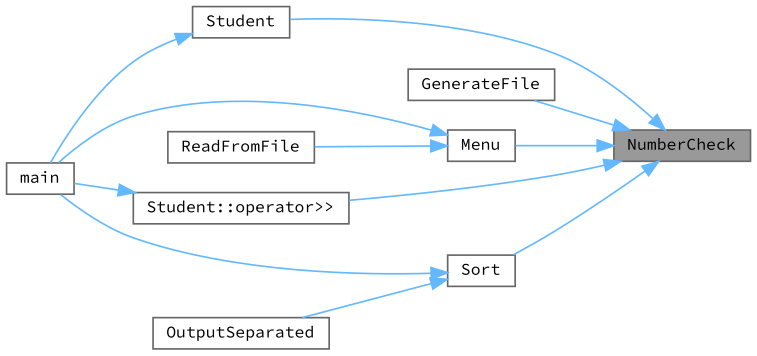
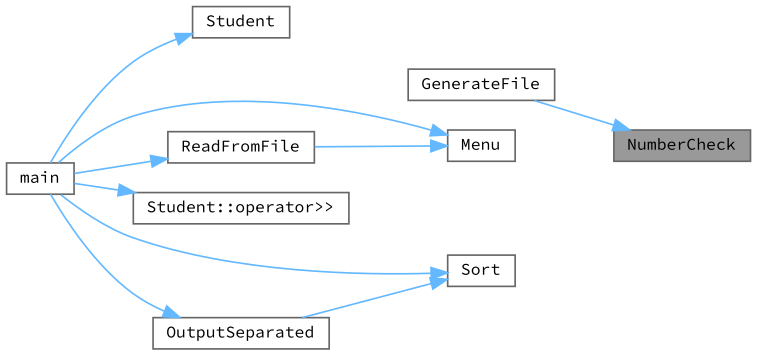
(482, 33) -> none
(556, 146) -> none
none -> (113, 167)
(478, 187) -> none
(581, 215) -> none
none -> (99, 261)
